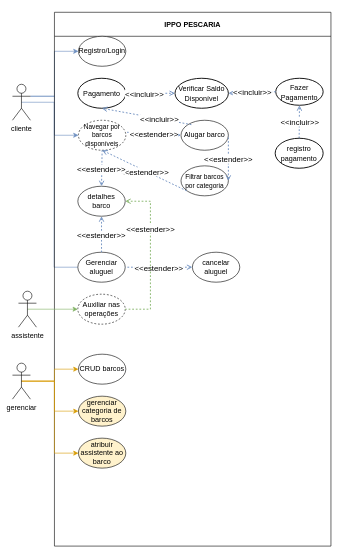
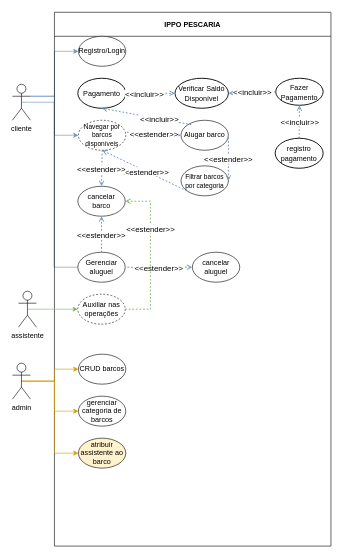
(101, 201) -> (101, 201)
(22, 408) -> (22, 408)
(102, 411) -> (102, 411)
